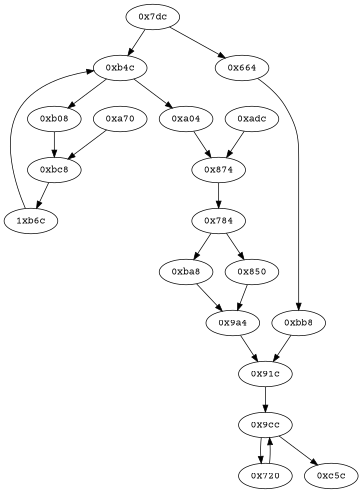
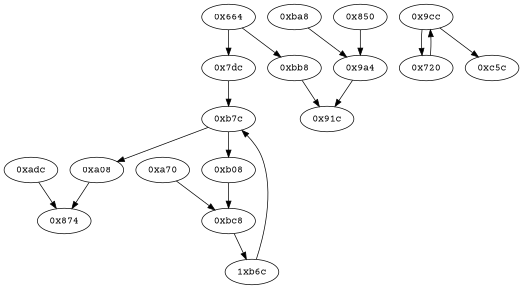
(194, 41) -> (229, 39)
(120, 68) -> (229, 119)
(186, 119) -> (97, 170)
(219, 221) -> none
(265, 396) -> none
